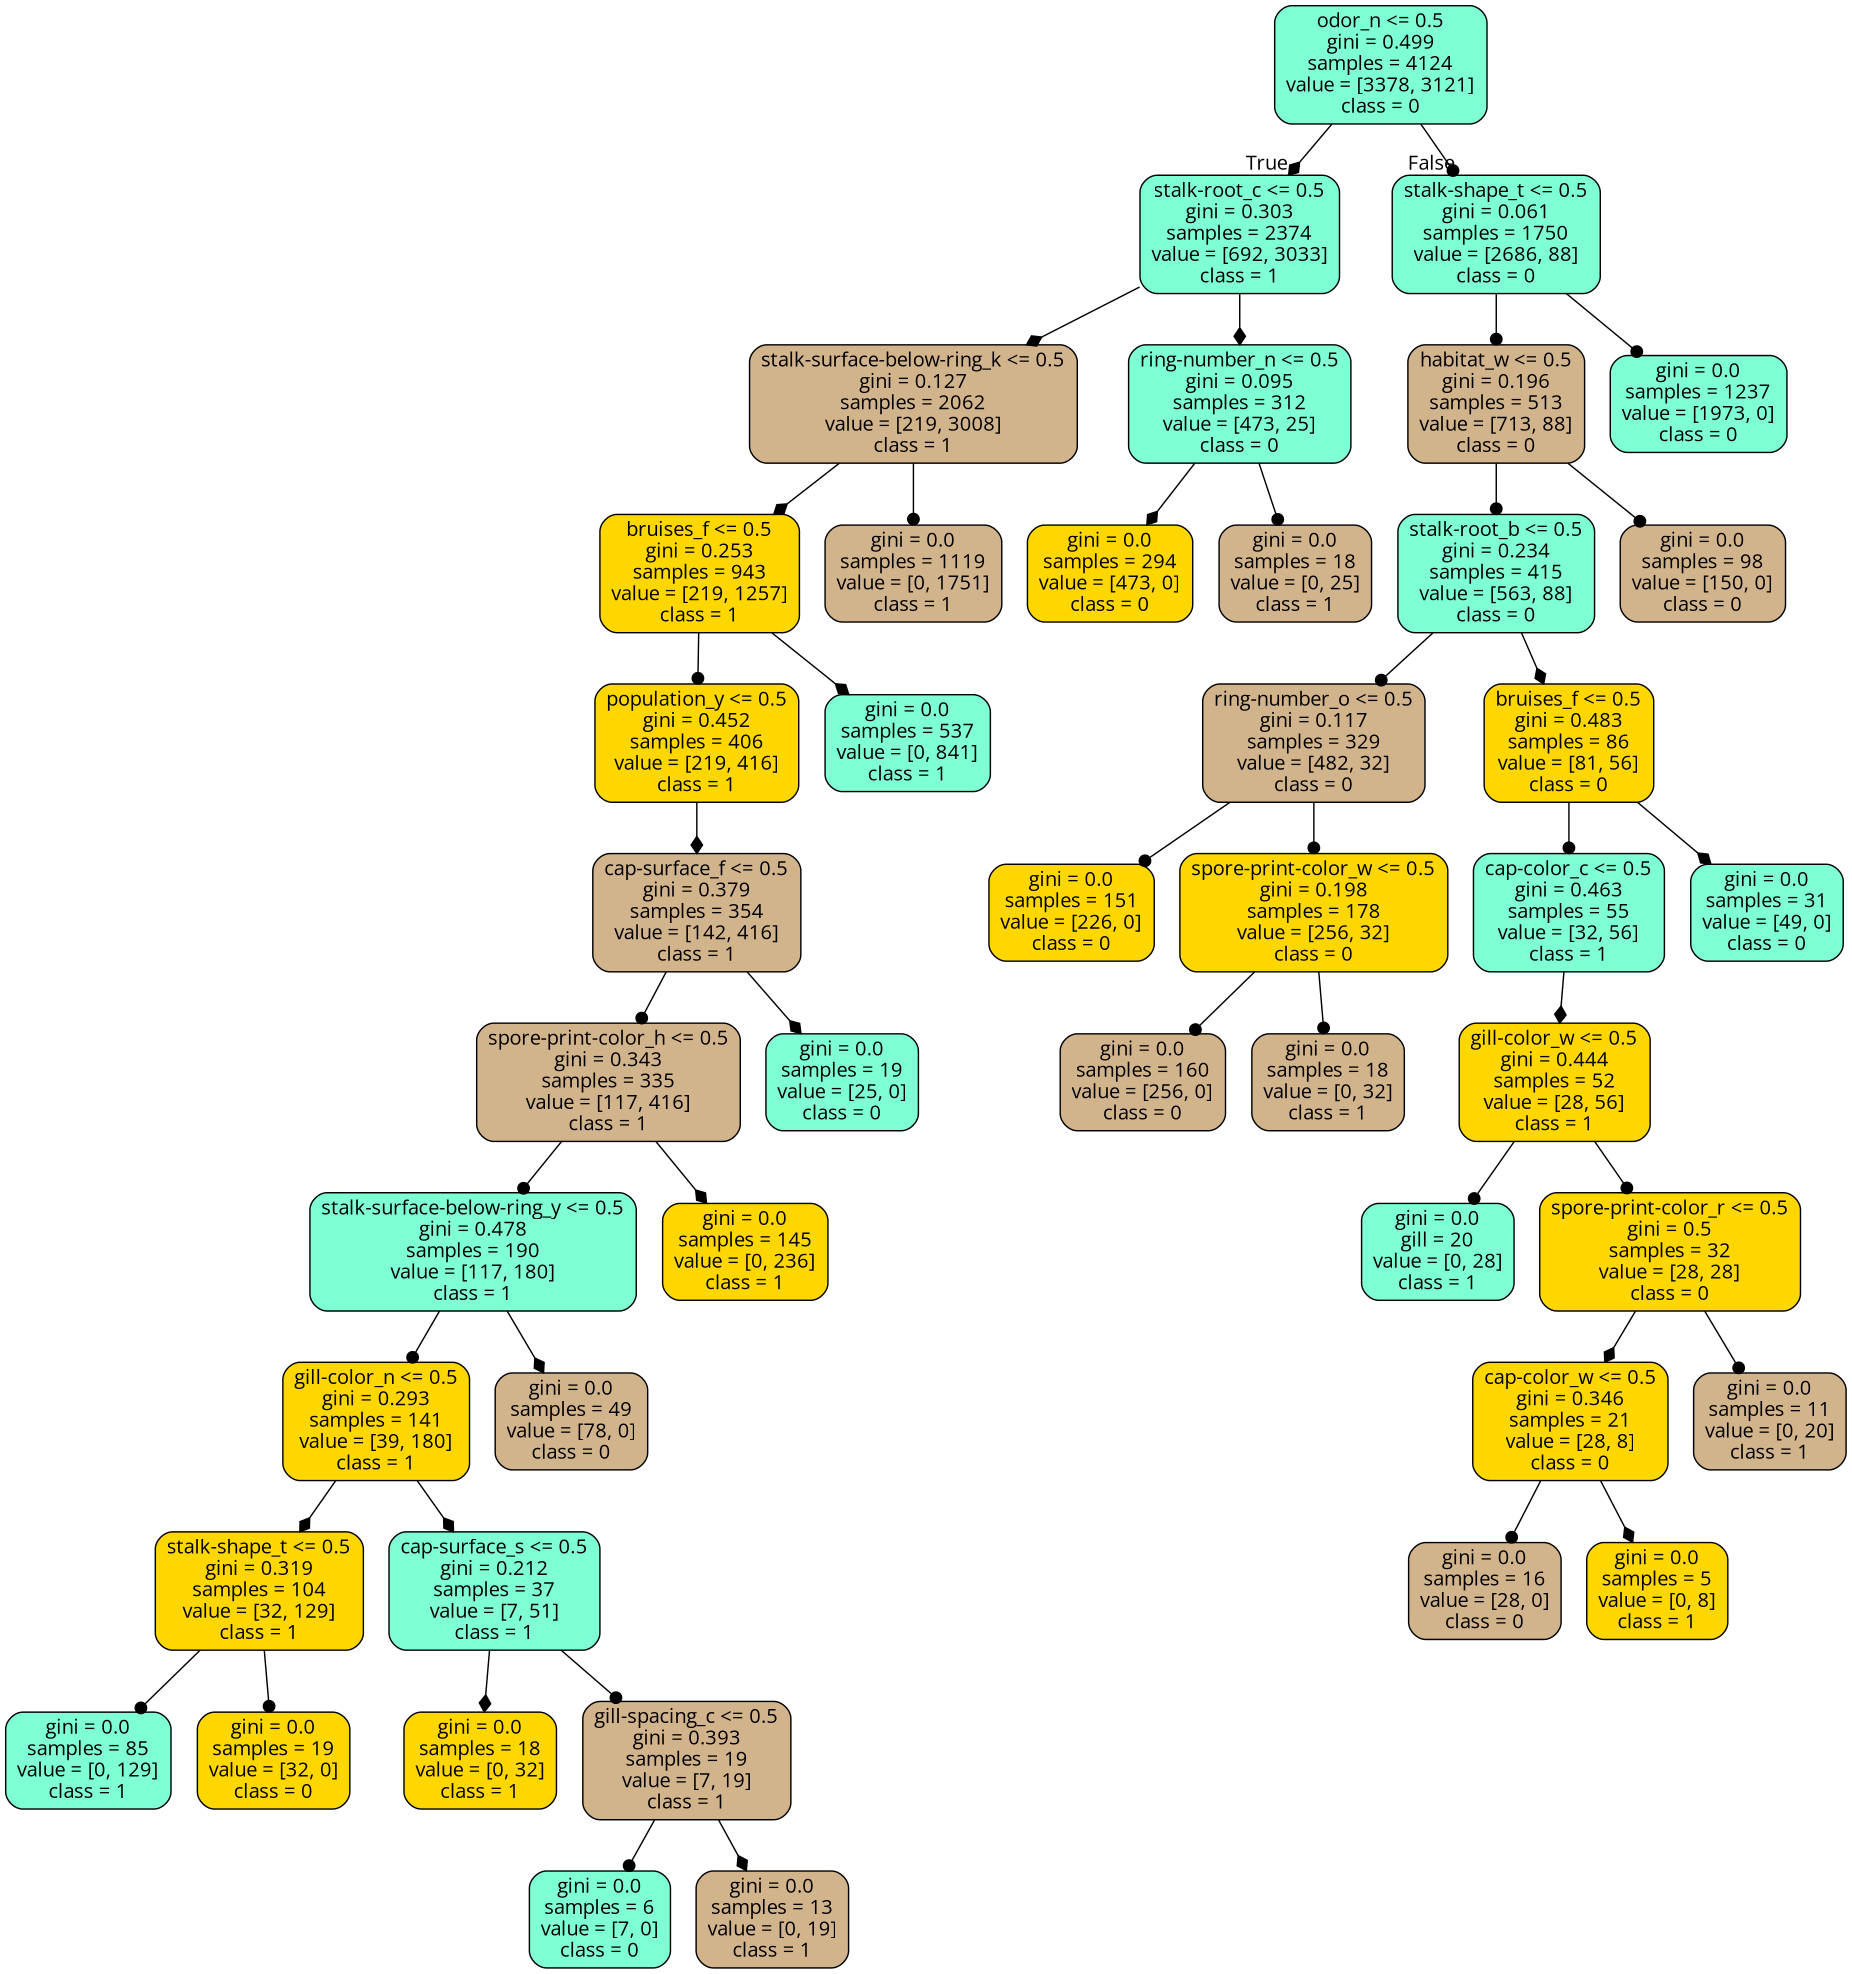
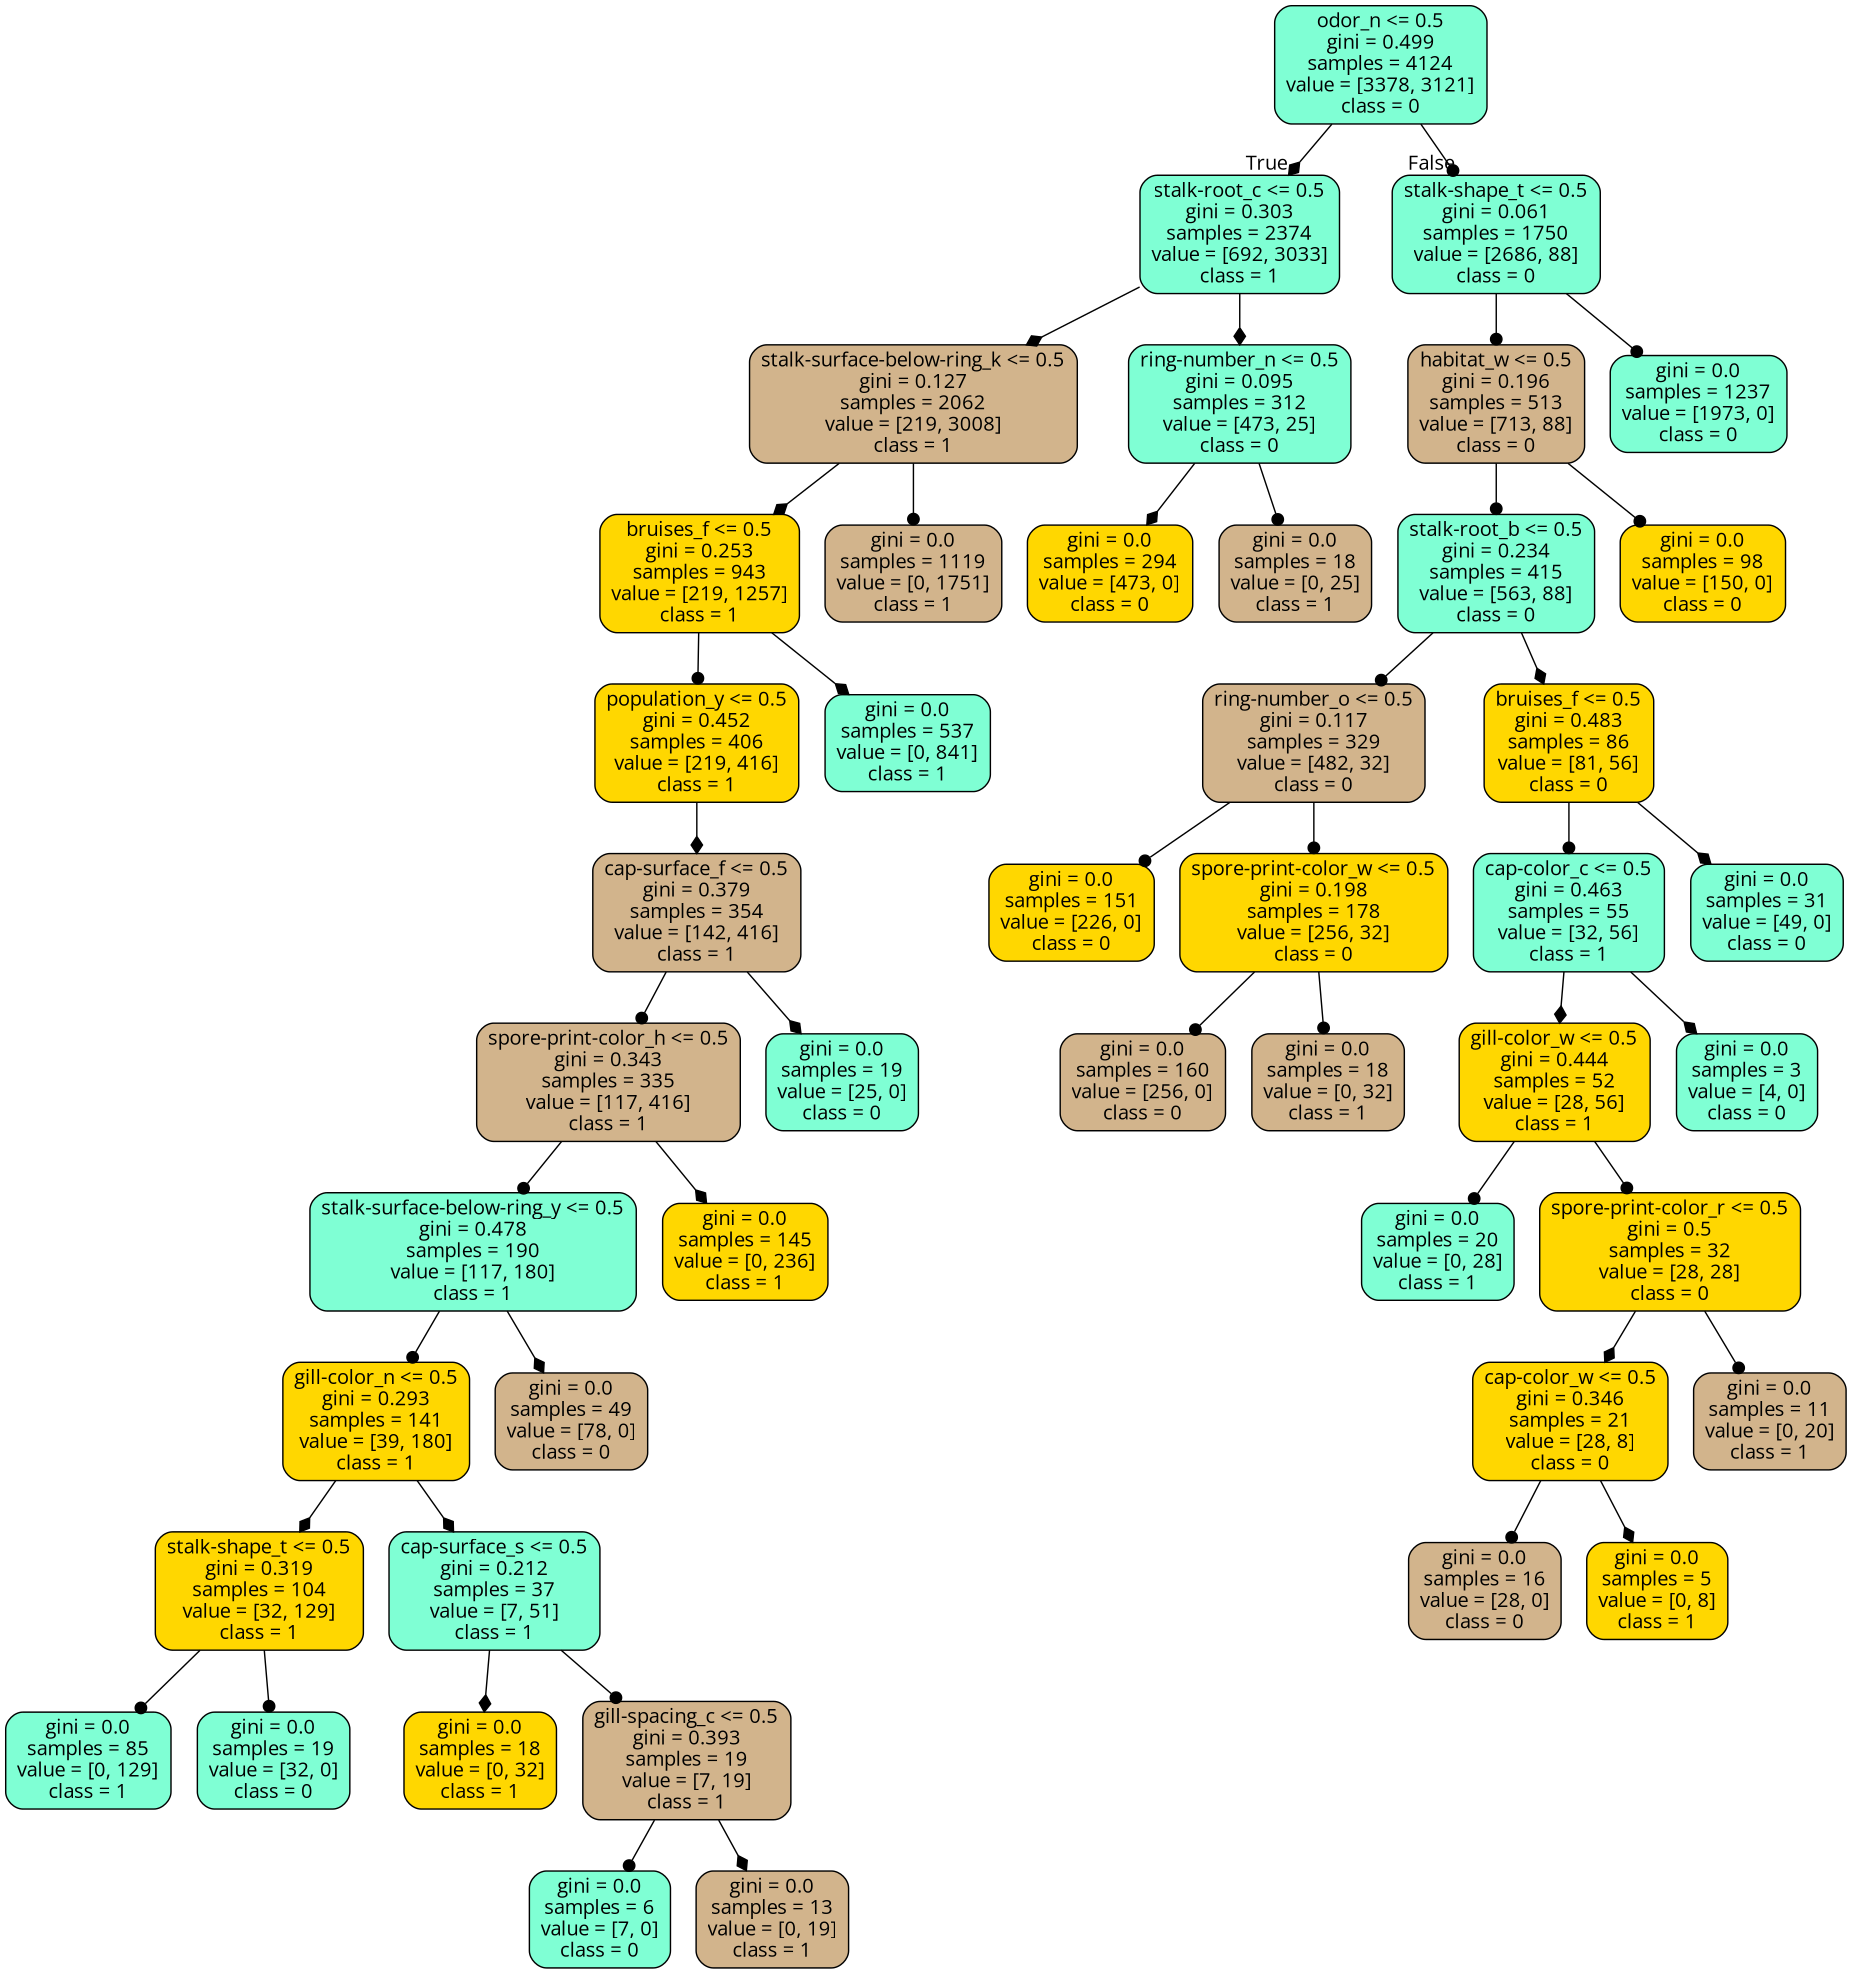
(1703, 574) -> (1703, 574)
none -> (1747, 1082)
(1438, 1252) -> (1438, 1252)
(274, 1761) -> (274, 1761)
